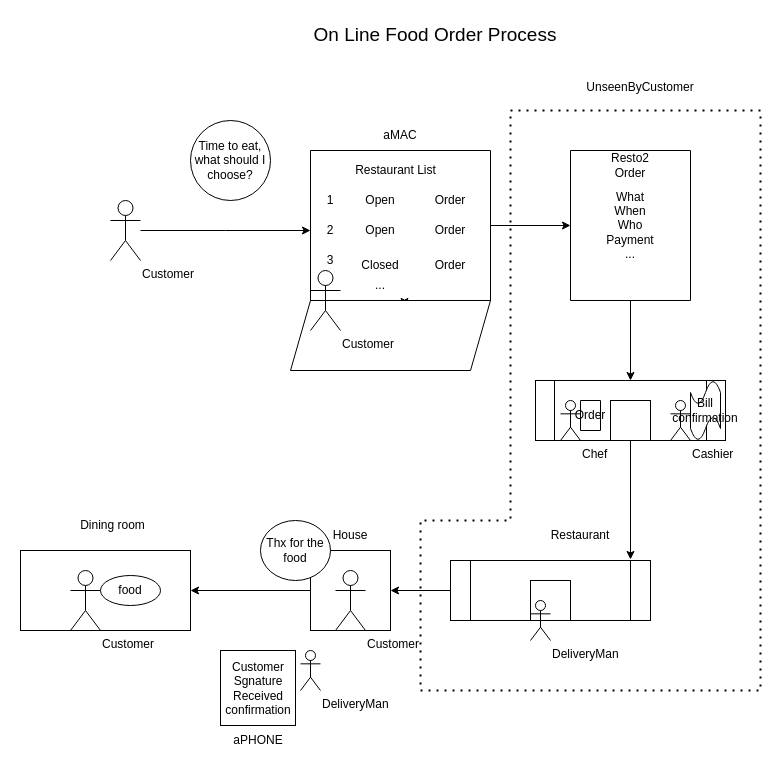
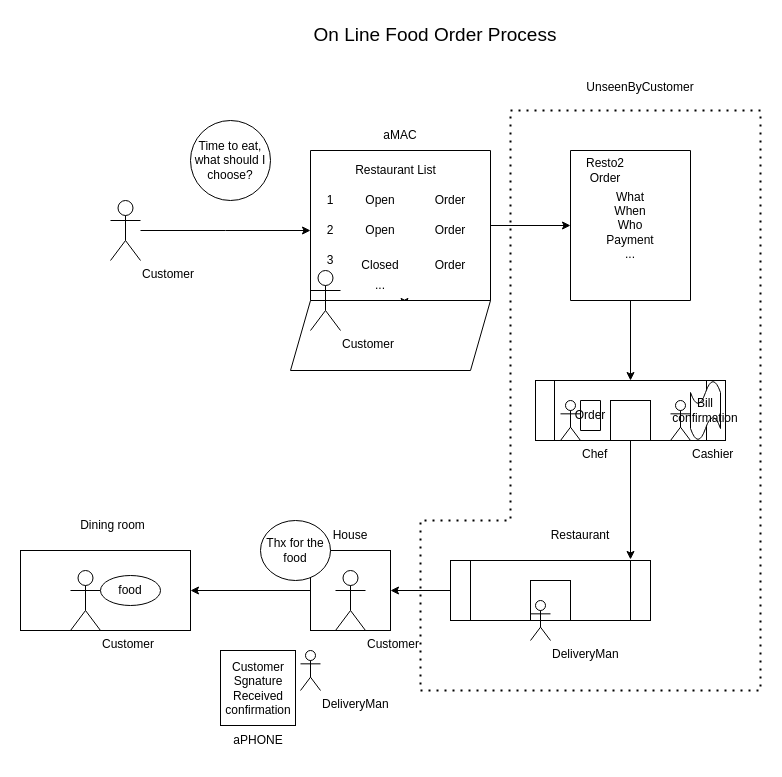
(631, 166) -> (606, 171)
